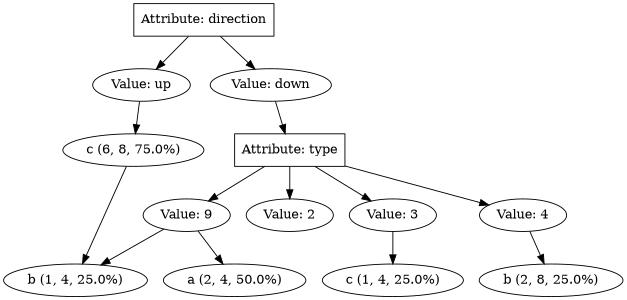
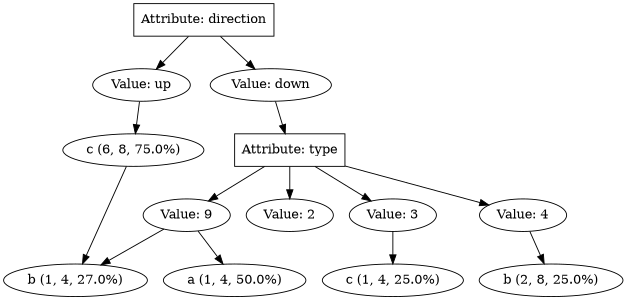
(75, 280) -> (75, 280)
(235, 280) -> (235, 280)
